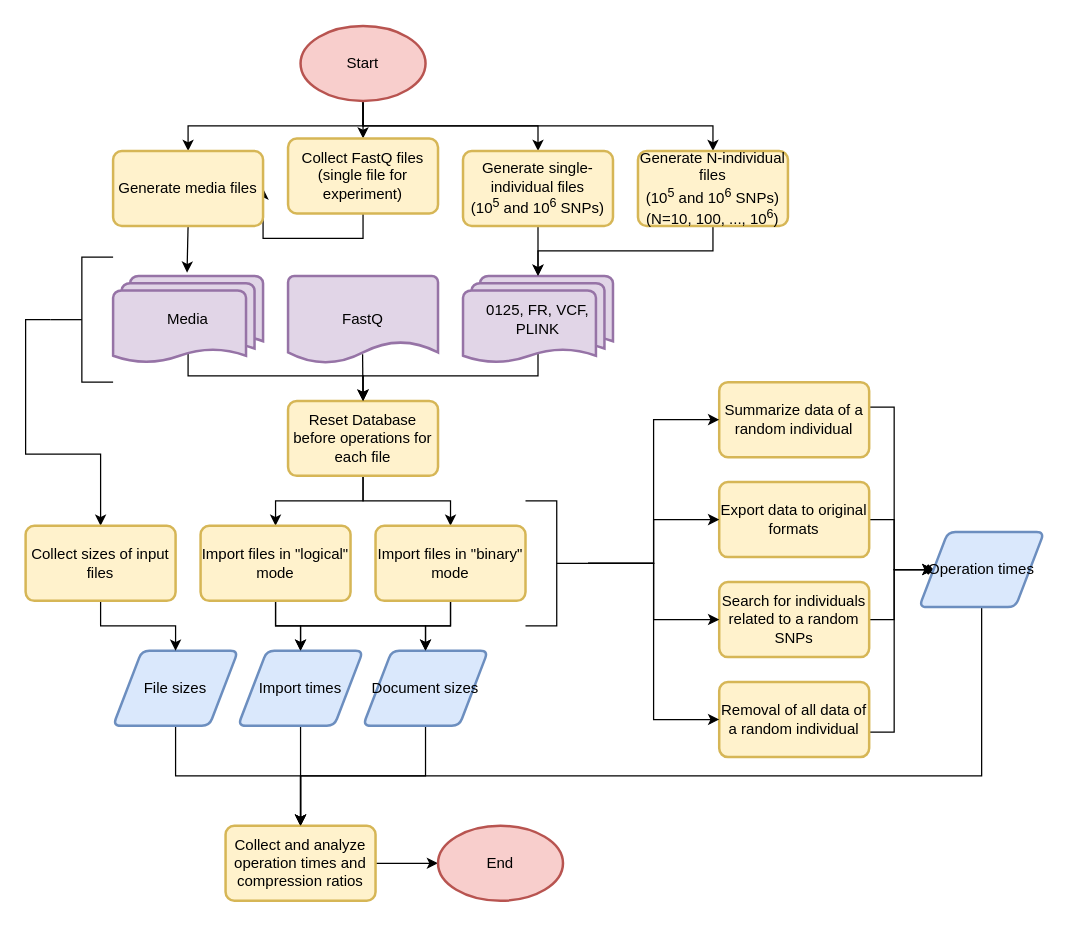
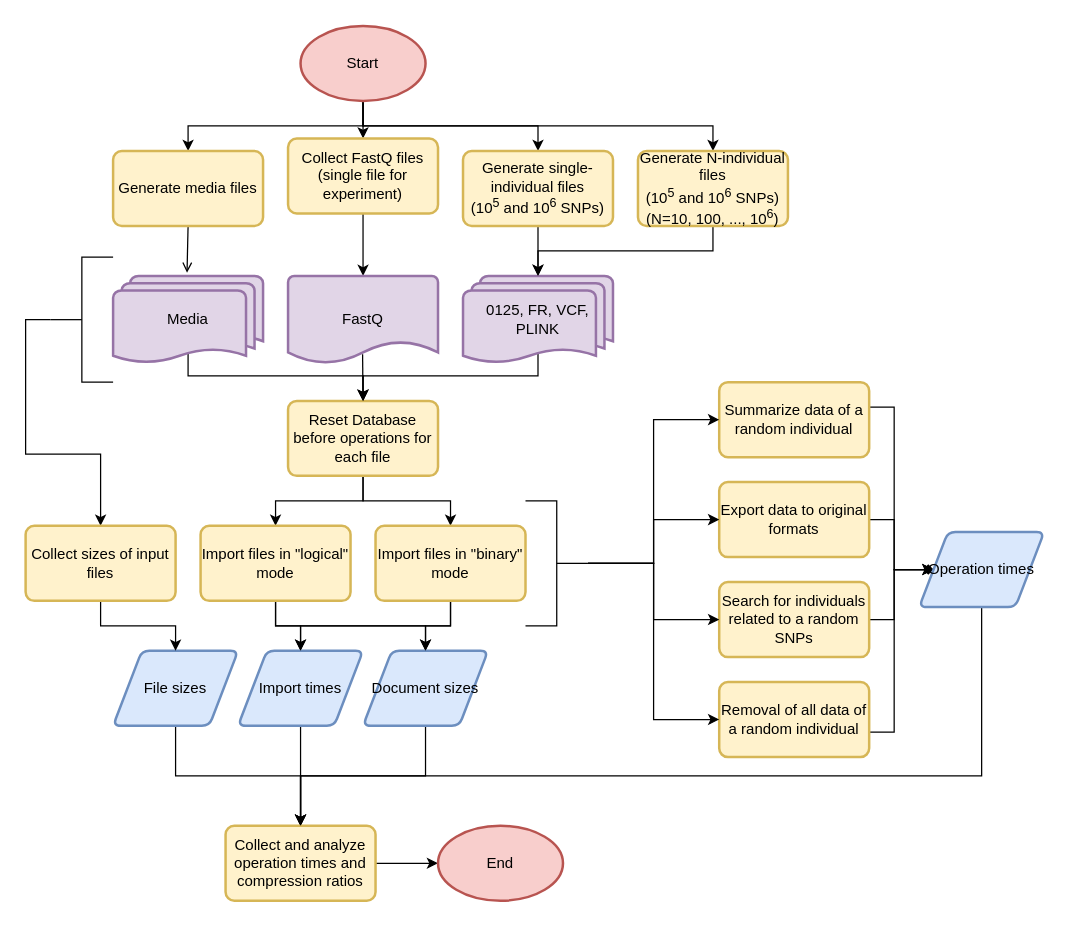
(305, 238) -> (363, 252)
(187, 262) -> (187, 264)
